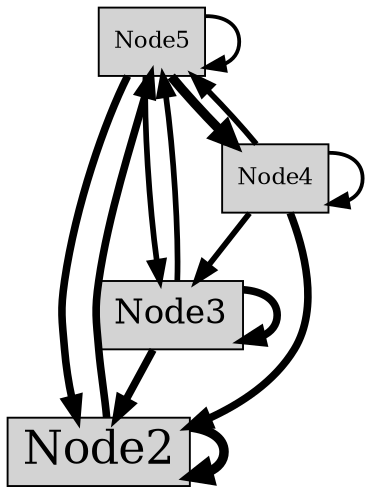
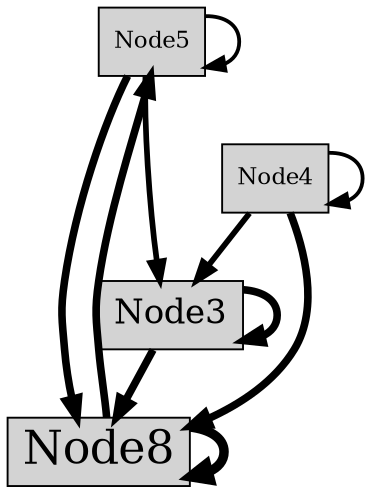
(195, 104) -> none
(232, 117) -> none
(175, 188) -> none
(99, 452) -> (99, 452)
